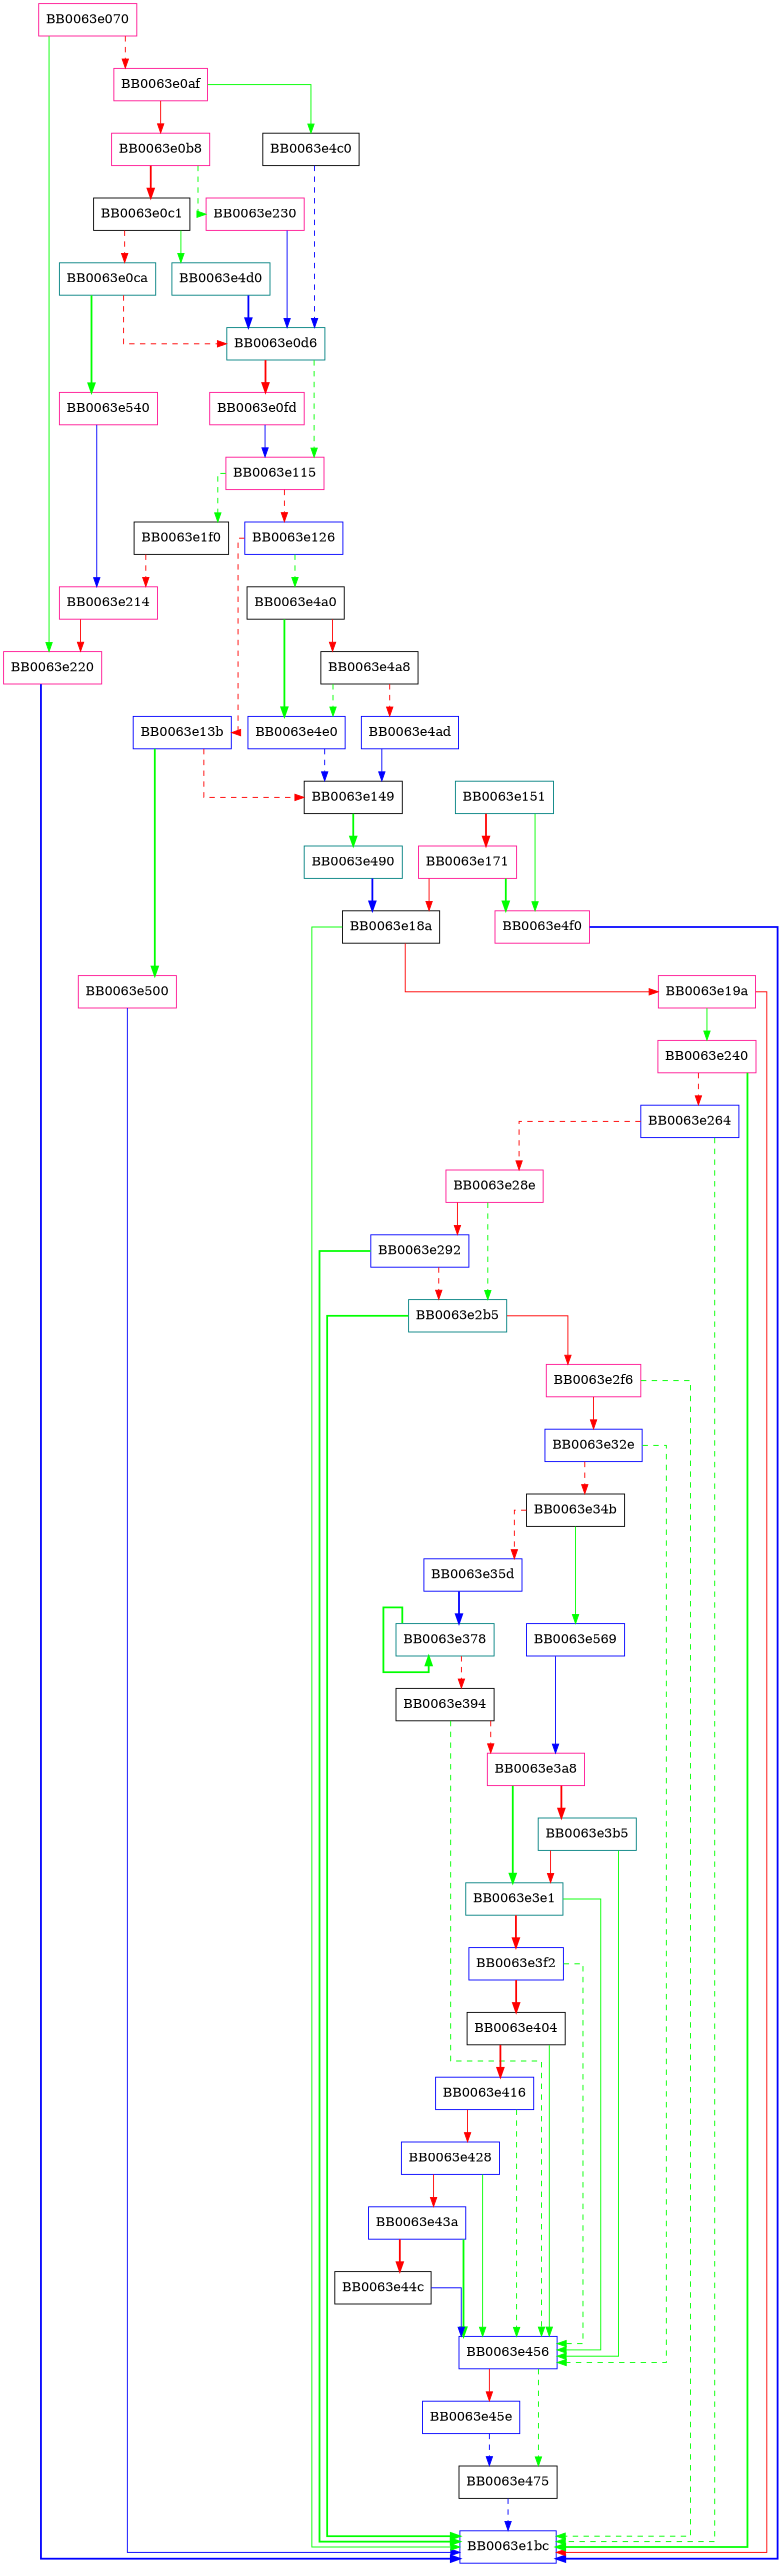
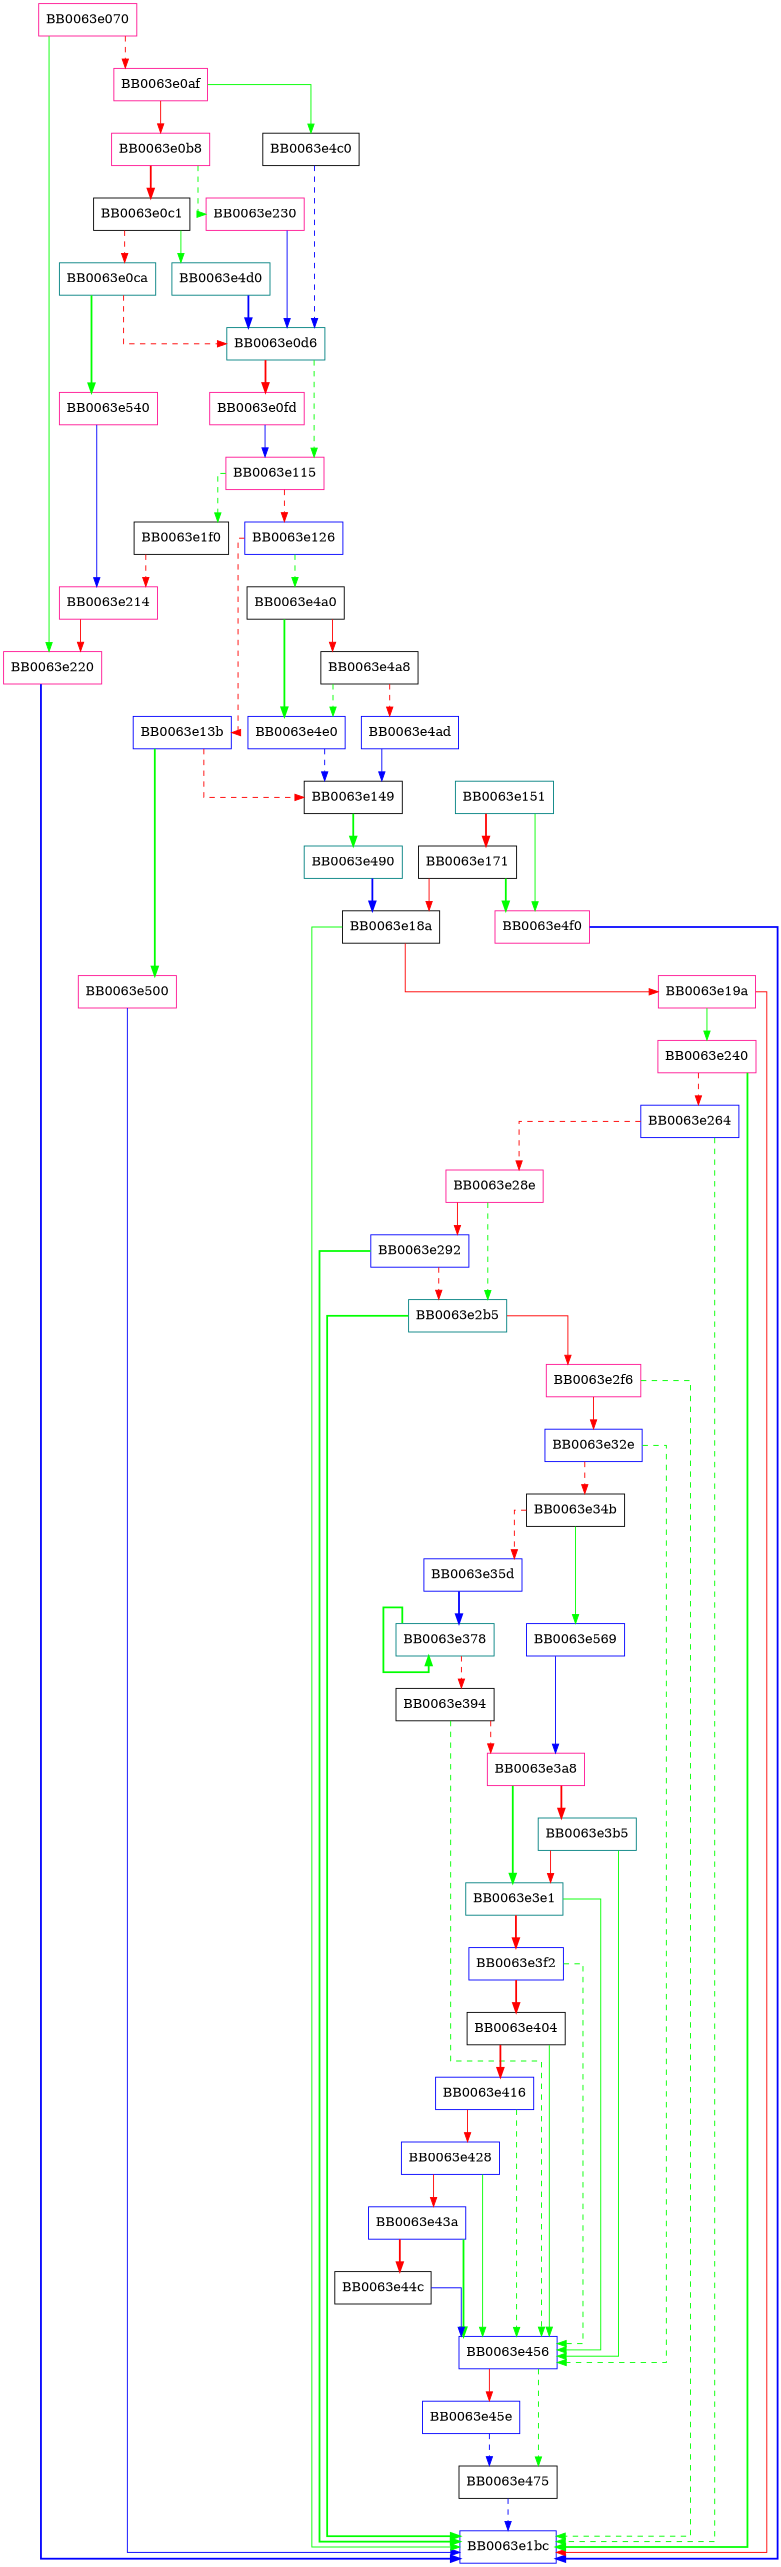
(468, 862) -> (468, 862)
